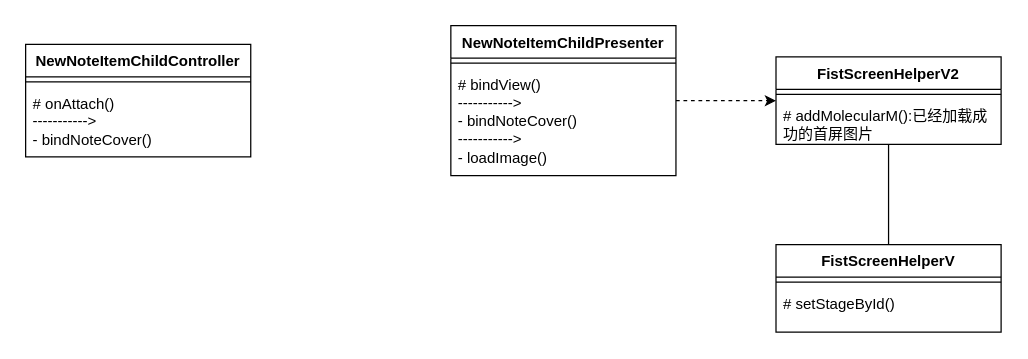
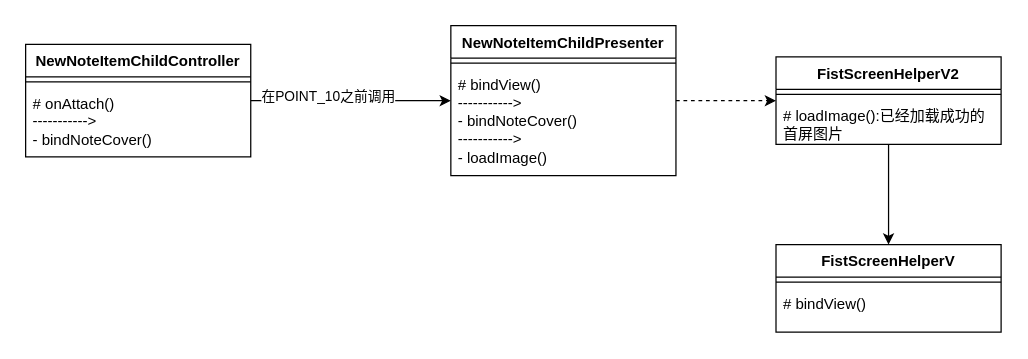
none -> (347, 101)
(889, 126) -> (889, 126)
(888, 238) -> (888, 234)
(848, 305) -> (828, 305)
